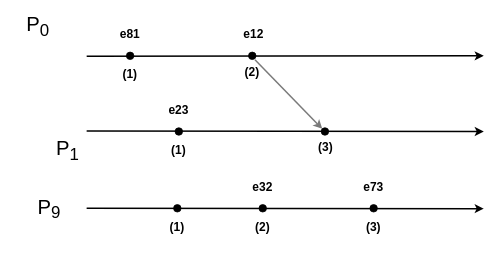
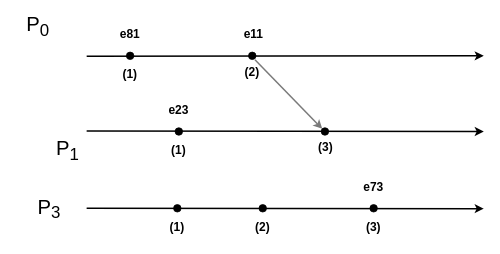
(254, 34) -> (254, 34)
(263, 187) -> none
(49, 209) -> (49, 209)
